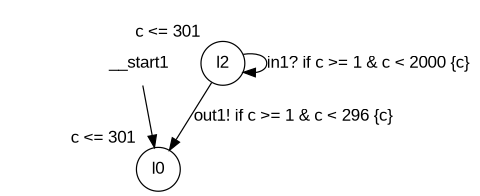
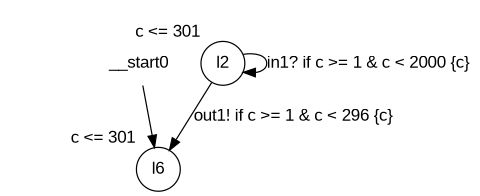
(139, 63) -> (139, 63)
(158, 169) -> (158, 169)
